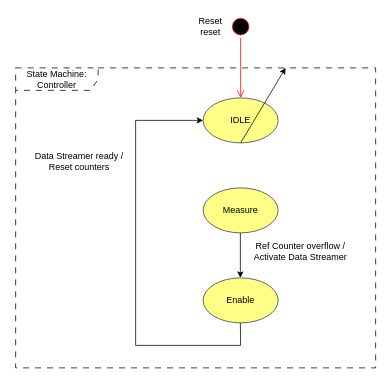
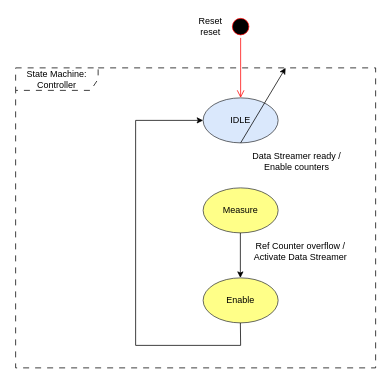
(240, 120) -> (240, 120)
(79, 162) -> none
none -> (297, 162)
